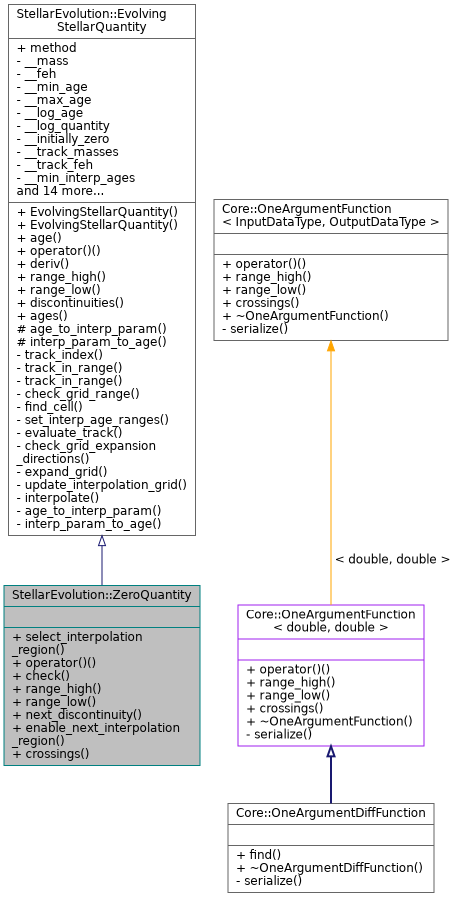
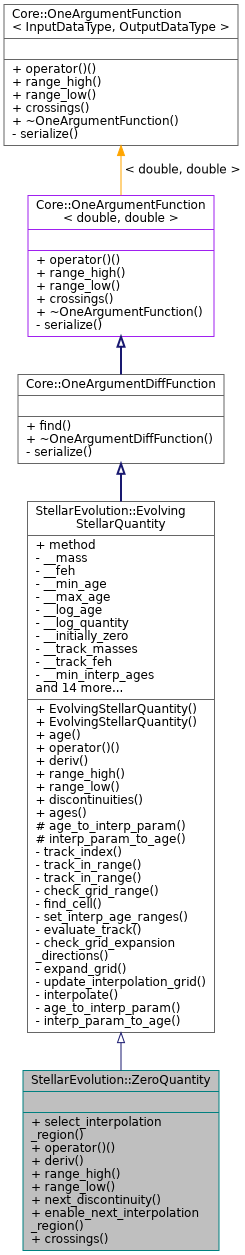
none -> (121, 488)
(41, 676) -> (58, 1162)
